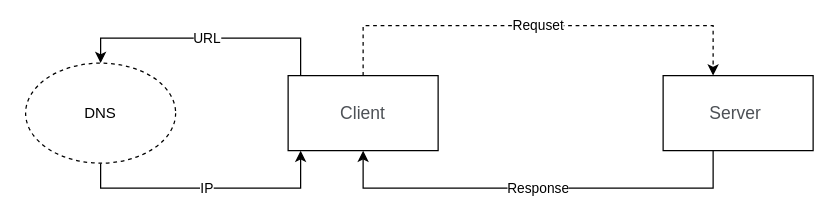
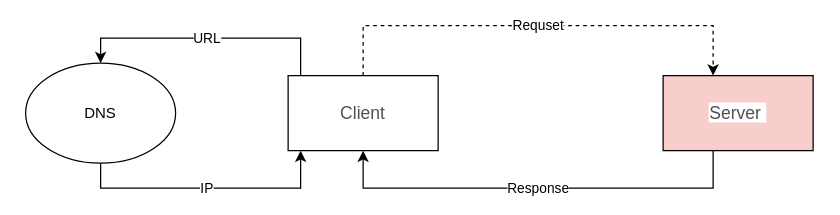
(101, 113) -> (101, 113)
(738, 113) -> (738, 113)
